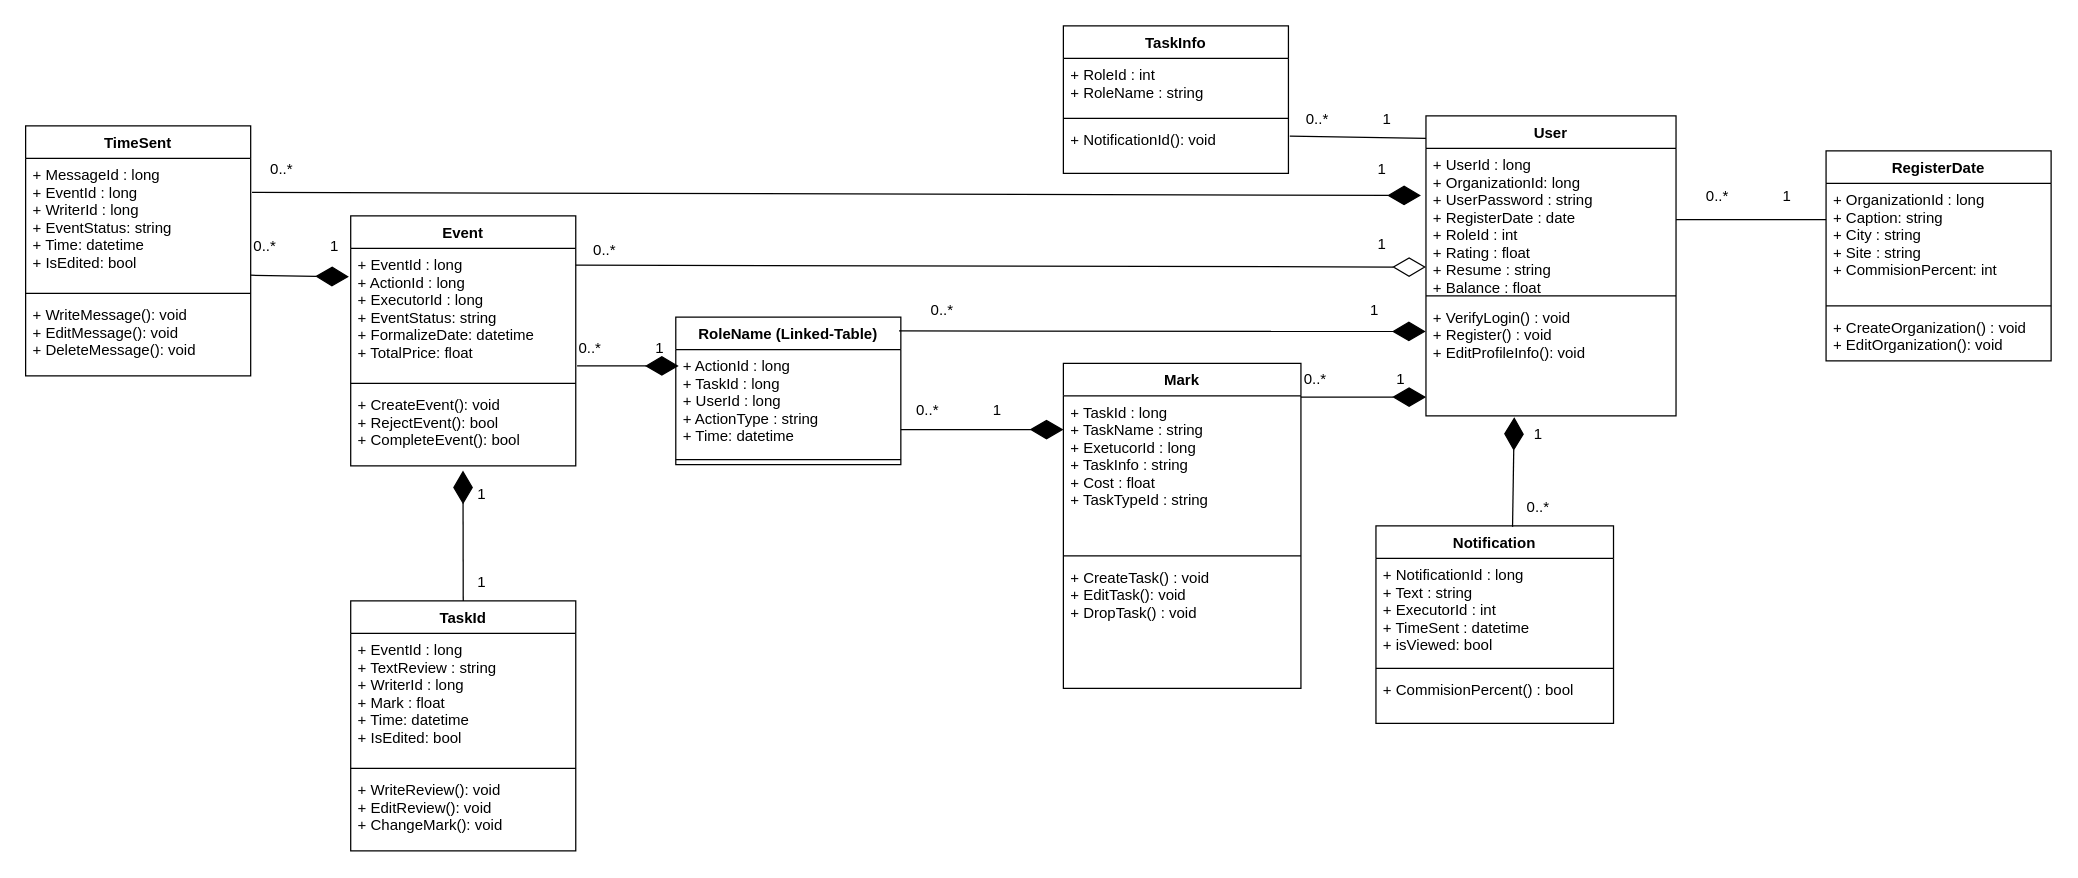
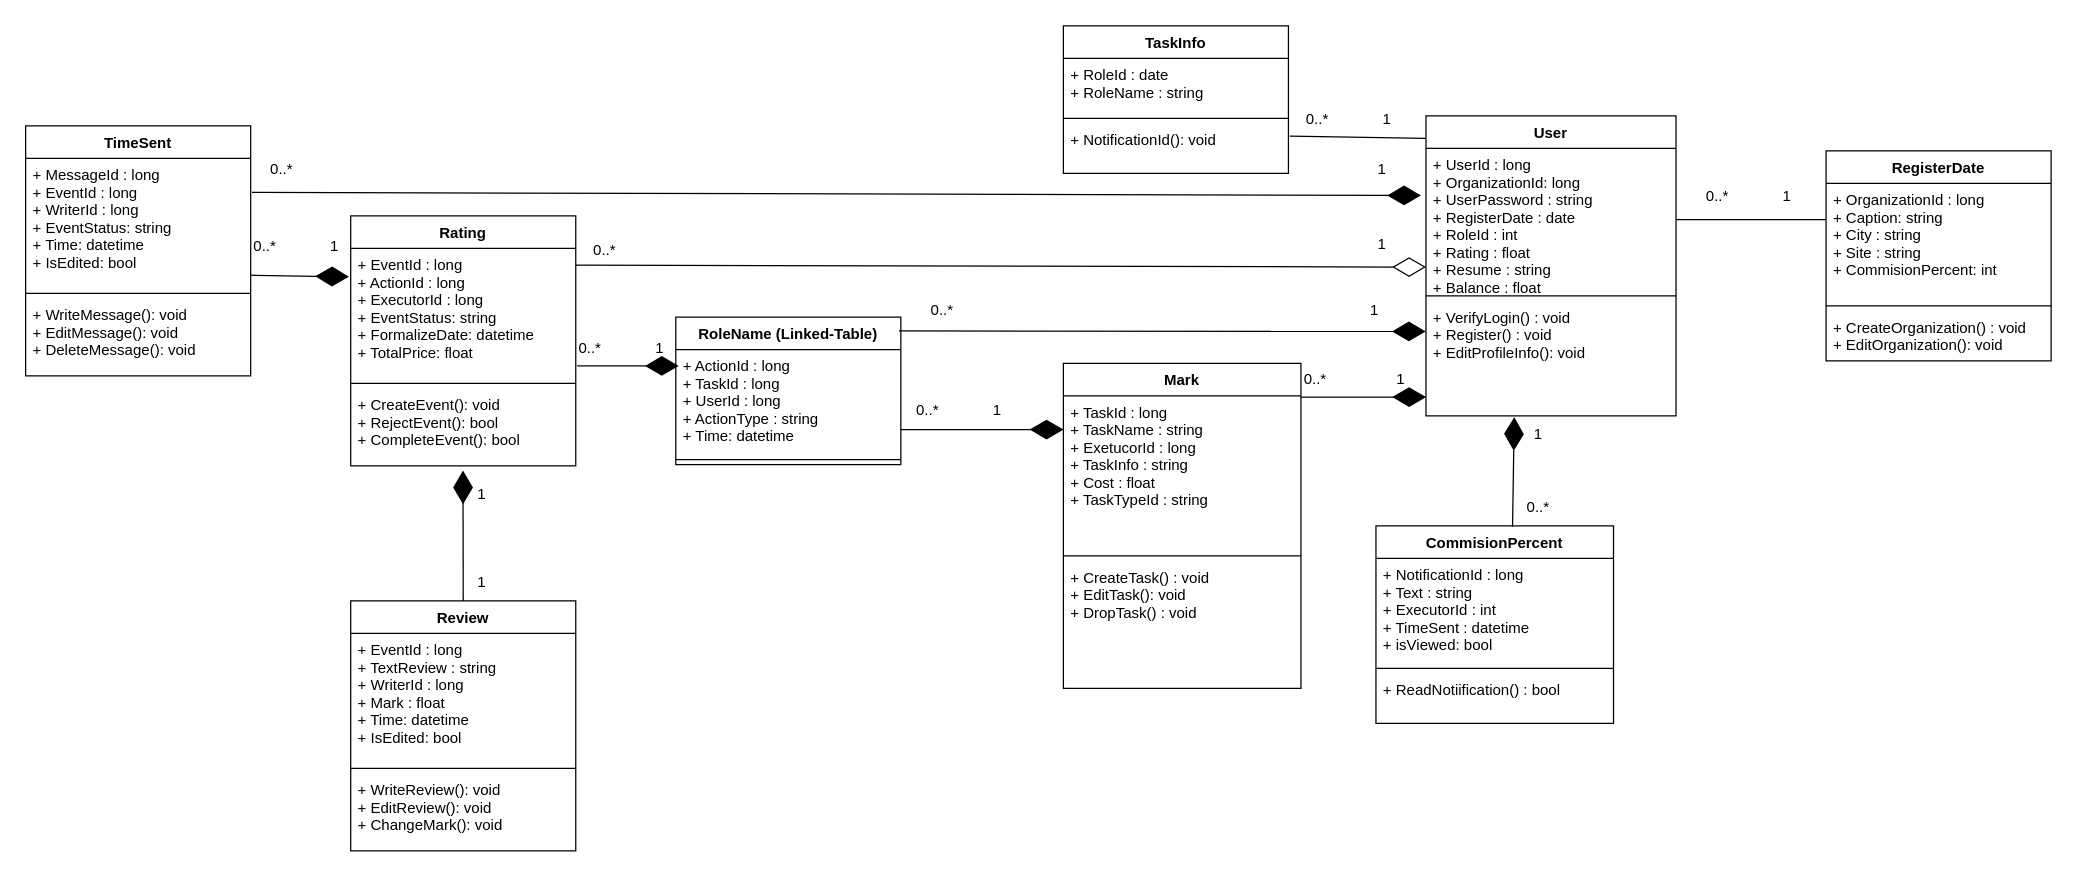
(1117, 75) -> (1123, 75)
(463, 233) -> (463, 233)
(1494, 543) -> (1494, 543)
(463, 618) -> (463, 618)
(1482, 690) -> (1483, 690)
